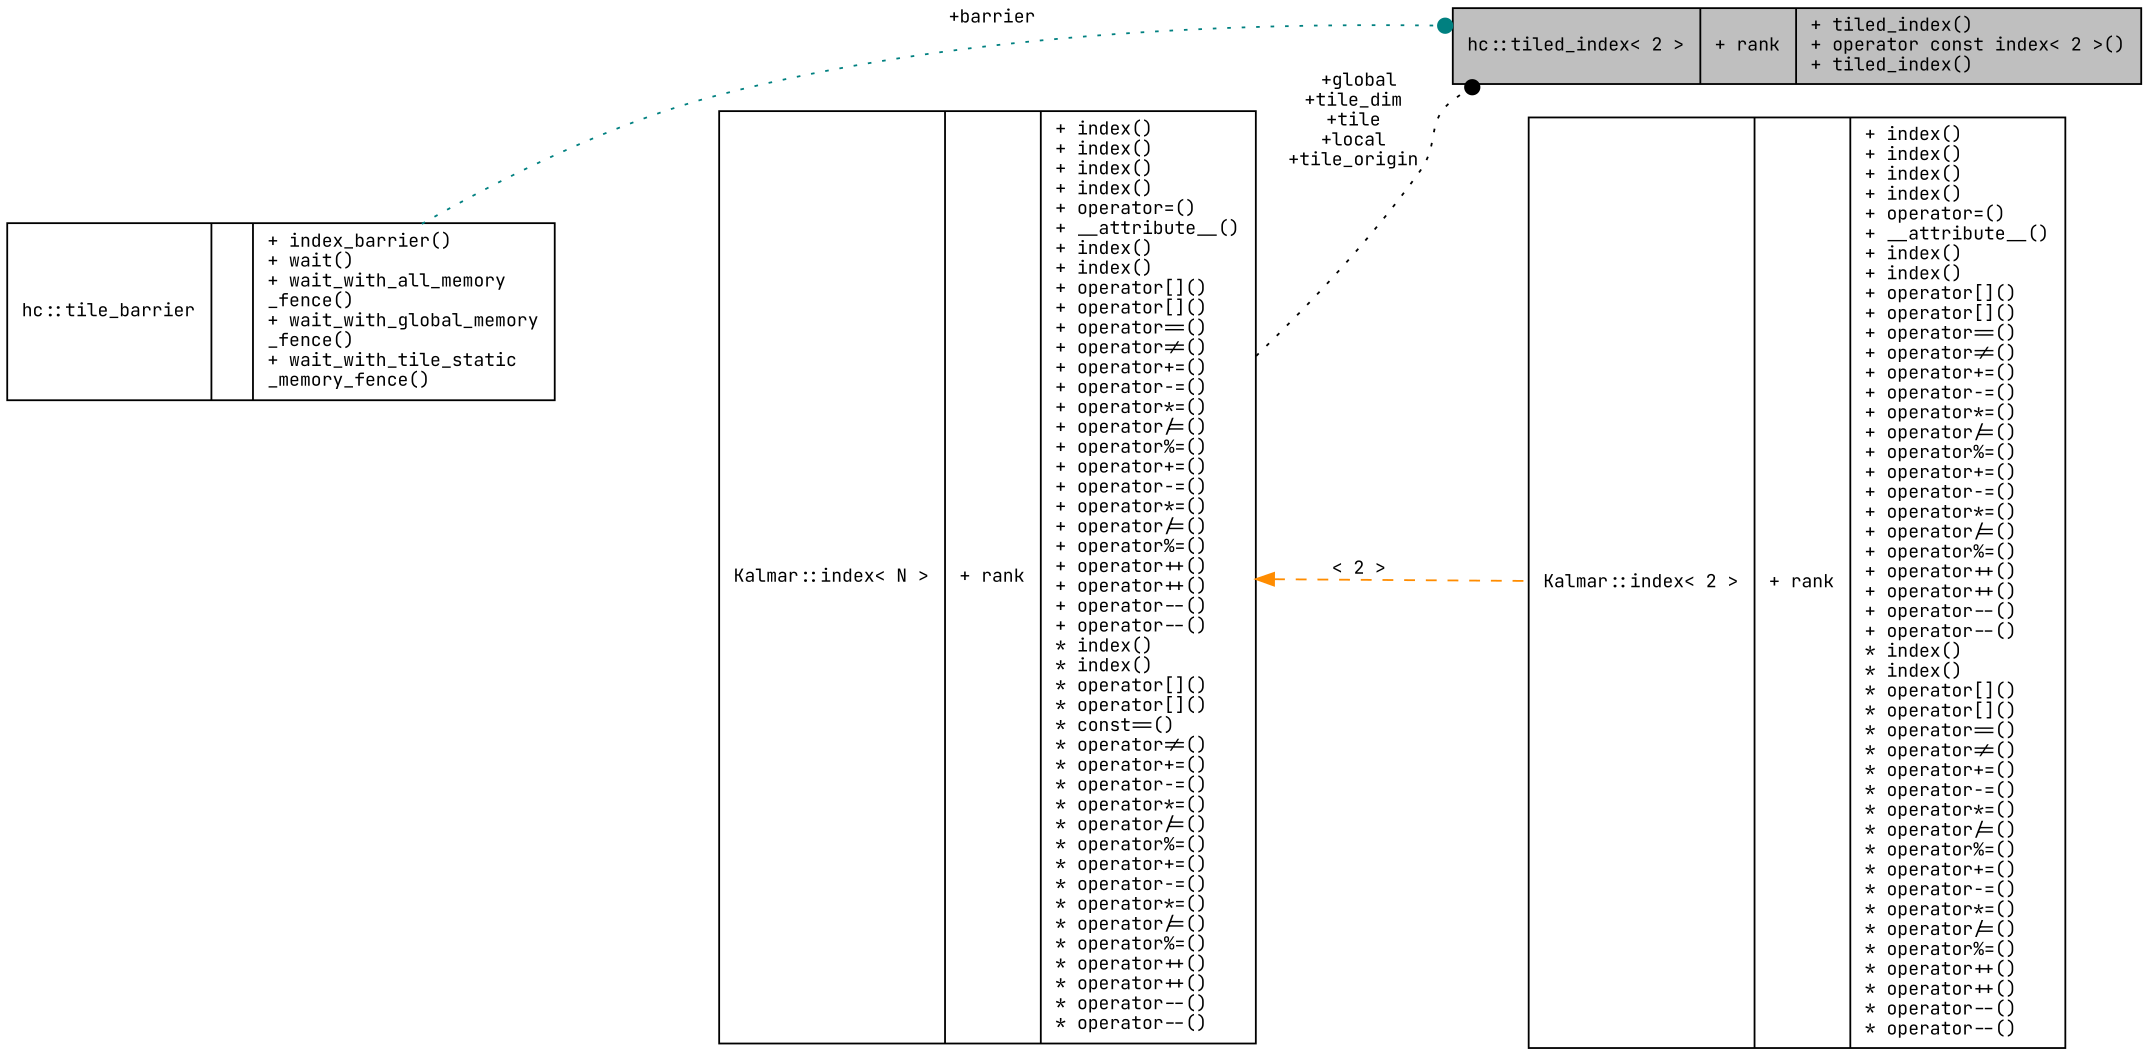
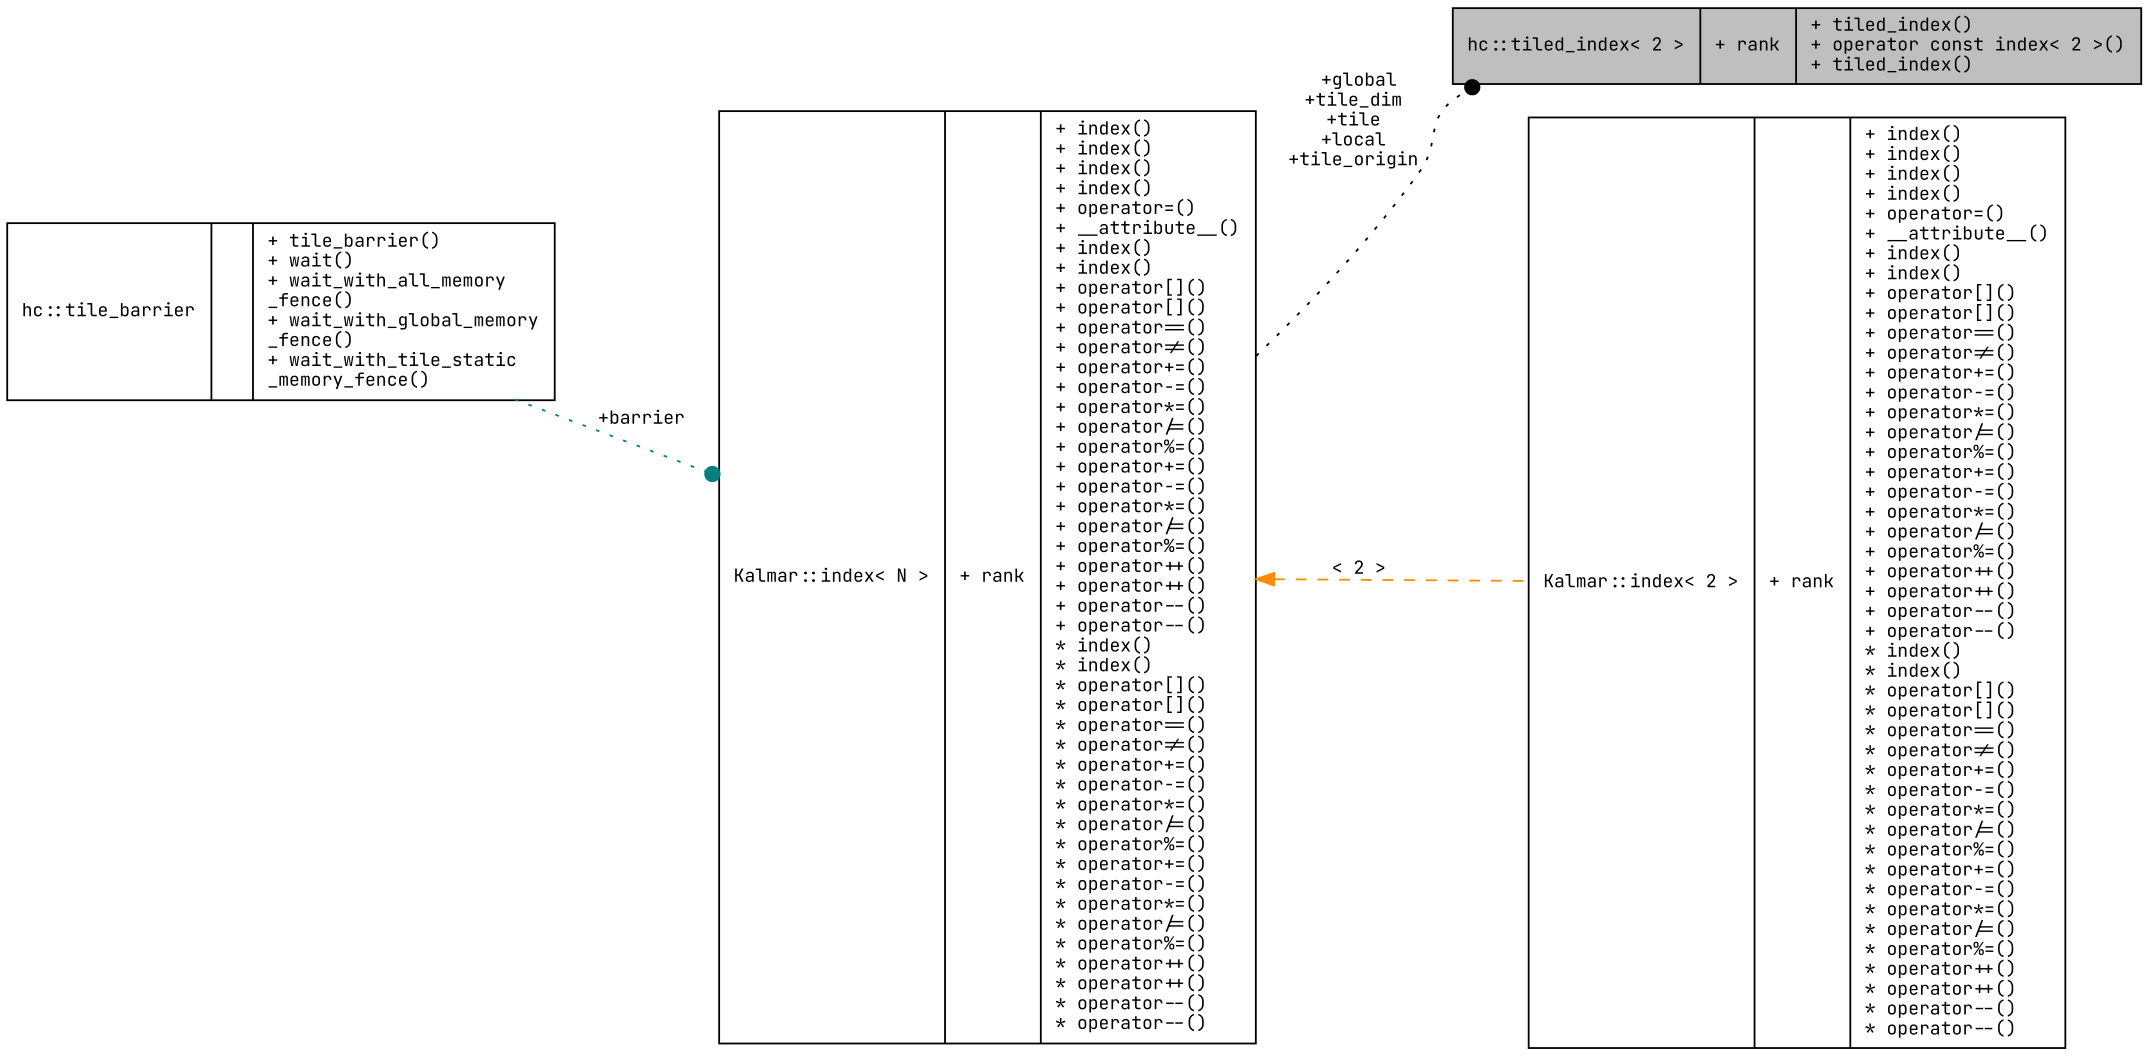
(915, 56) -> (610, 435)
(360, 241) -> (355, 241)
(1116, 725) -> (1132, 725)
